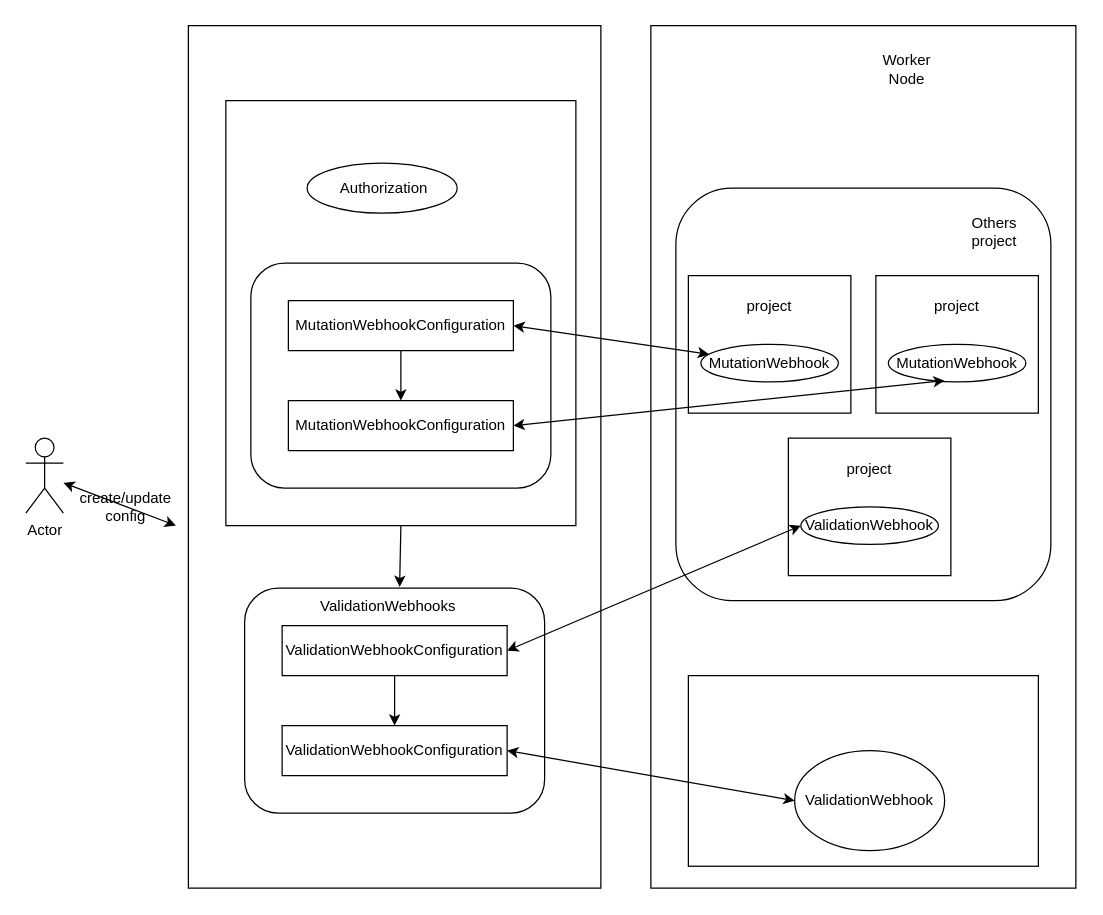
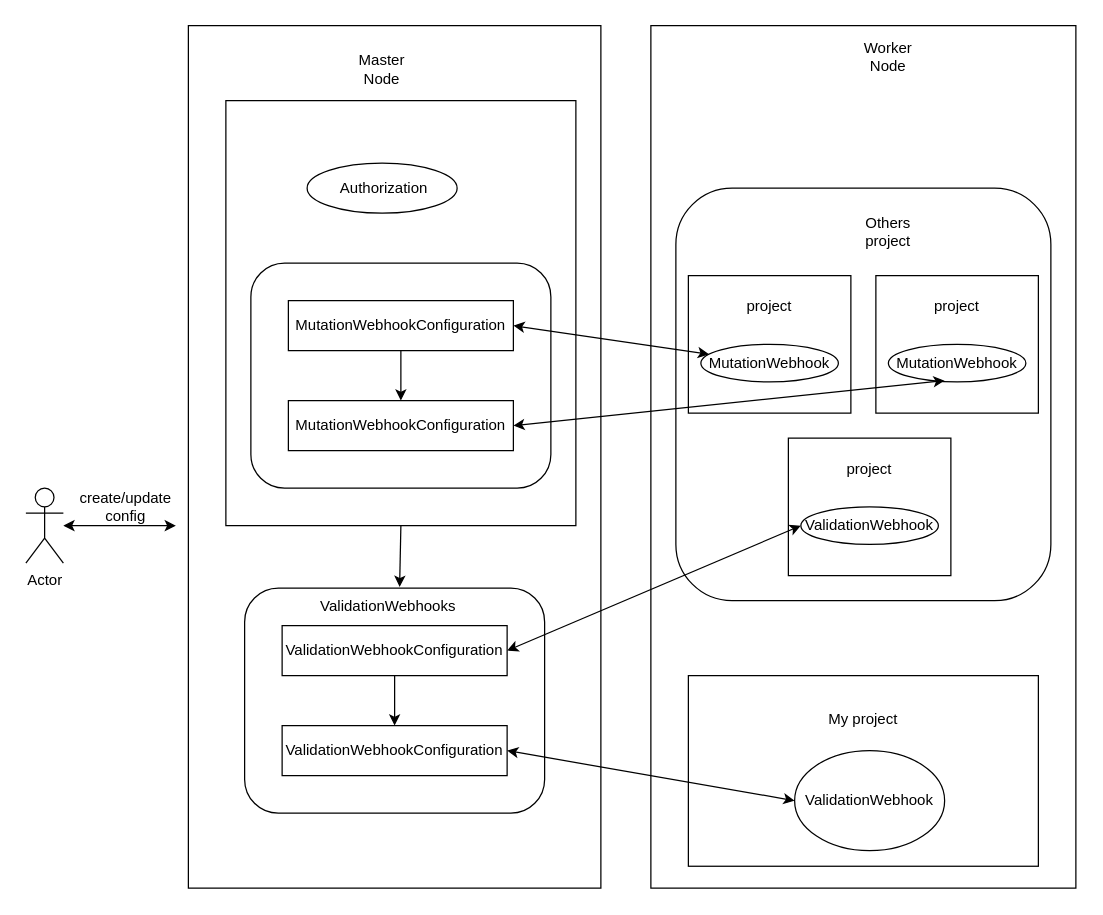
none -> (382, 69)
(907, 69) -> (888, 57)
(994, 232) -> (888, 232)
(44, 476) -> (44, 526)
none -> (863, 719)
